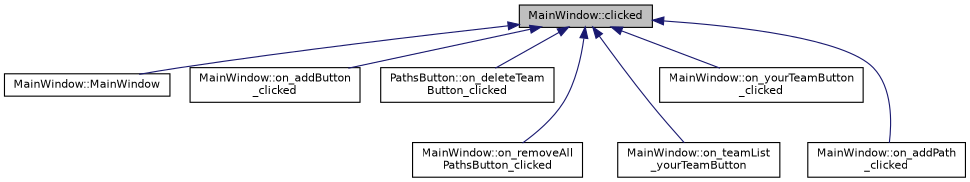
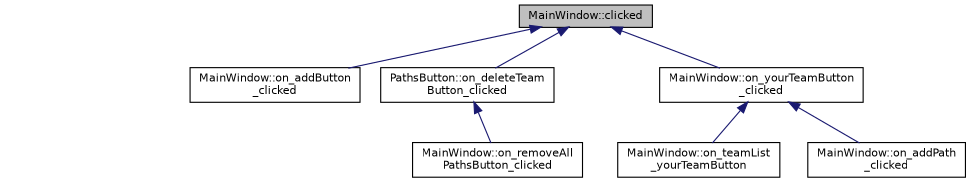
(811, 41) -> (829, 125)
(87, 85) -> none
(640, 91) -> (726, 127)
(566, 98) -> (485, 128)
